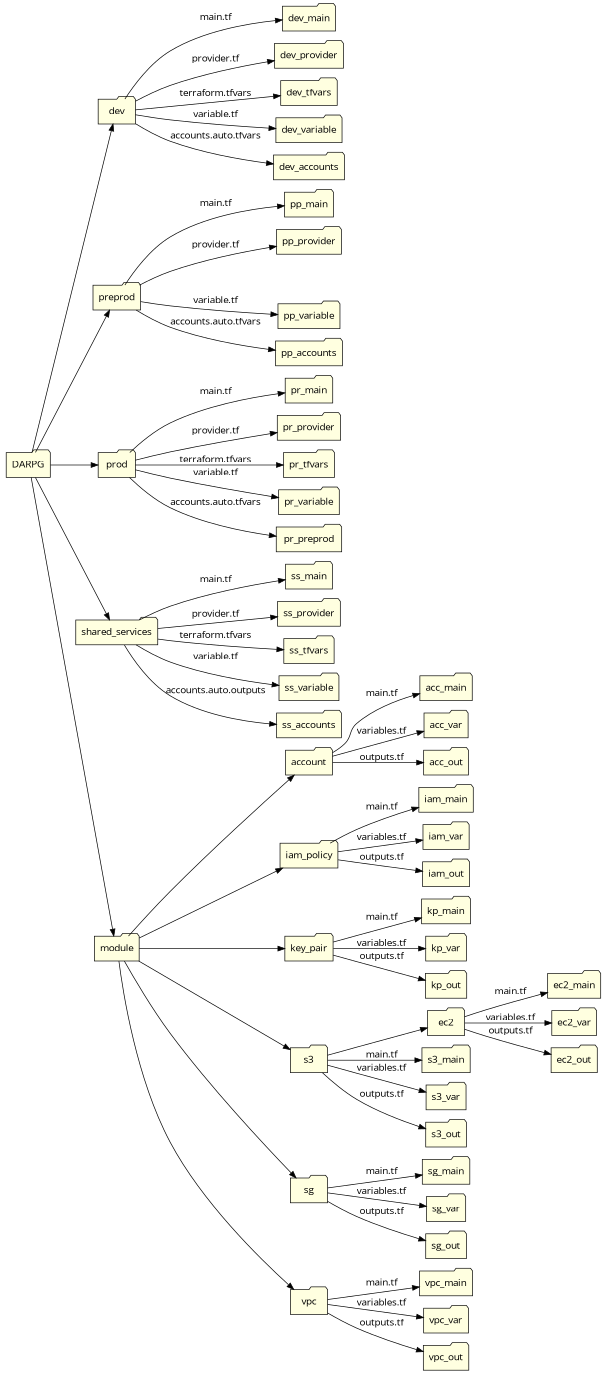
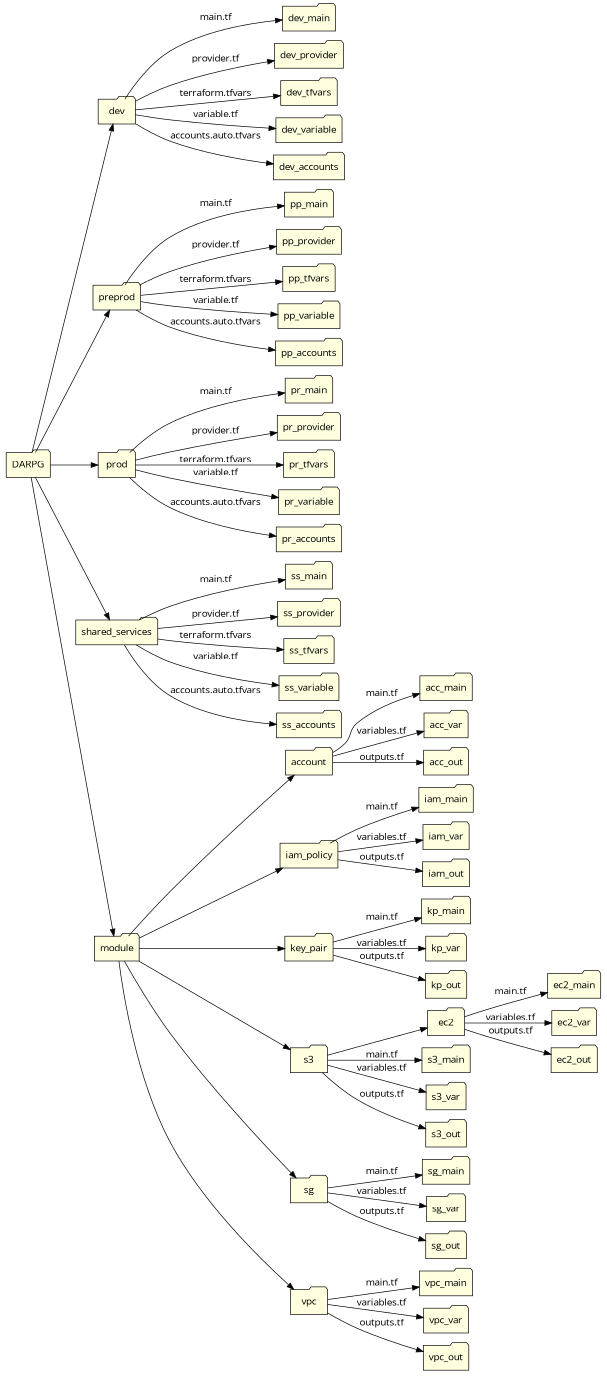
none -> (309, 279)
(309, 539) -> (309, 539)
(216, 691) -> (216, 691)
